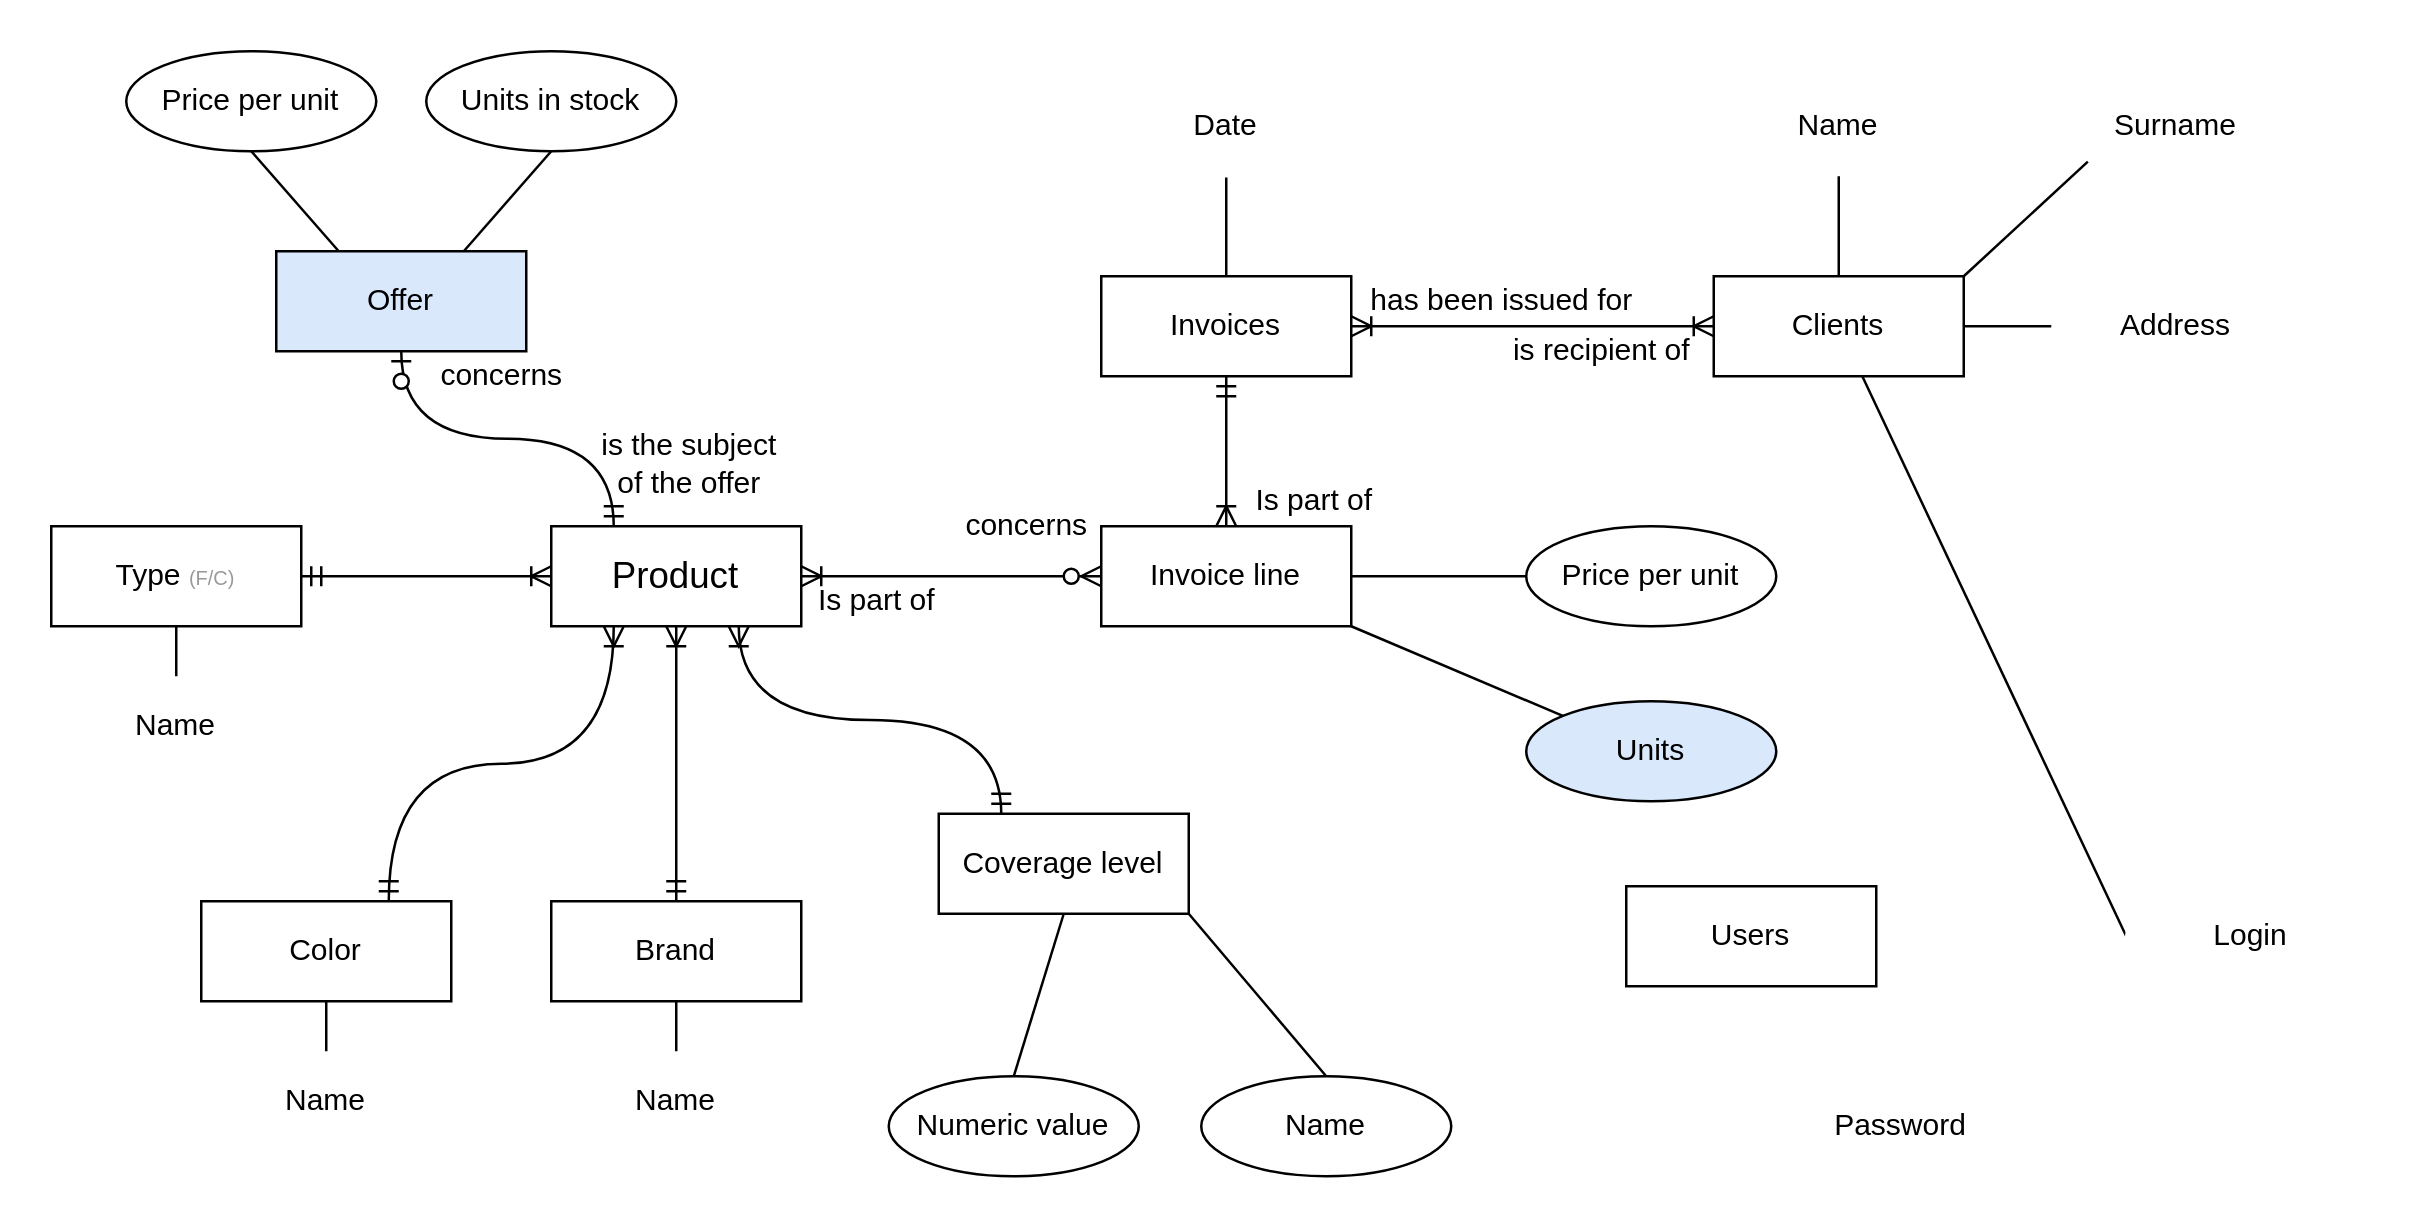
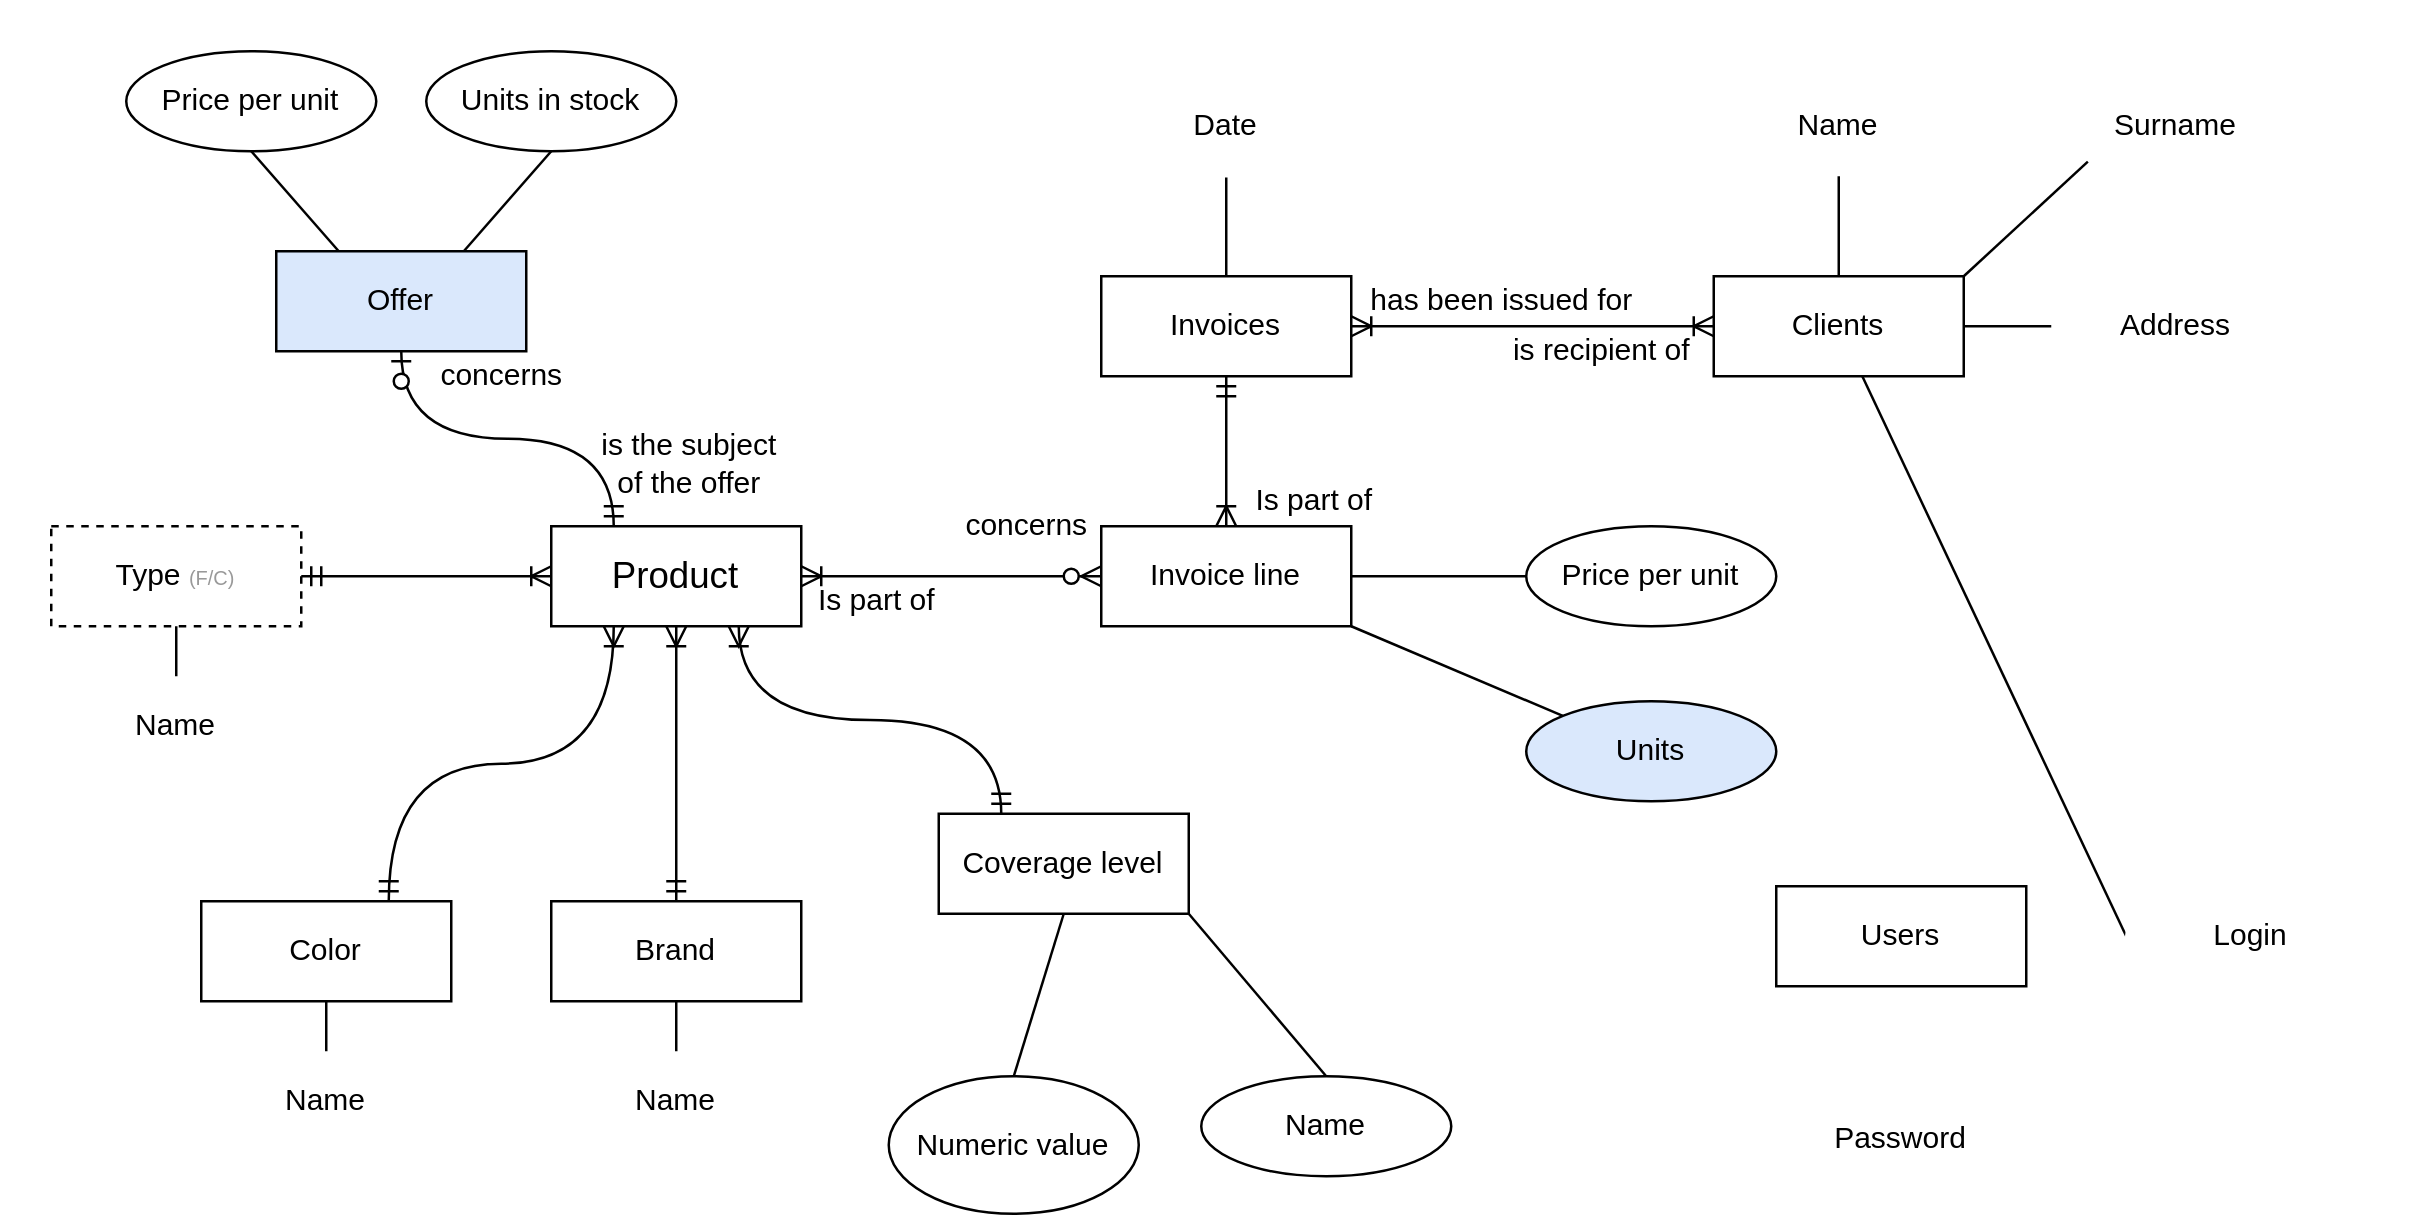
(176, 576) -> (176, 576)
(1751, 936) -> (1901, 936)
(1014, 1126) -> (1014, 1145)
(1901, 1126) -> (1901, 1139)
